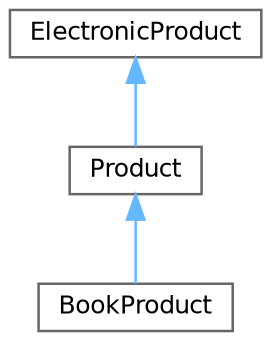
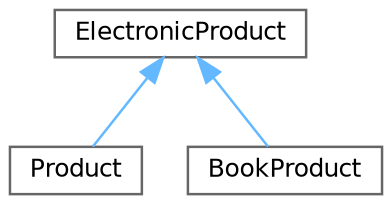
(136, 252) -> (241, 112)
